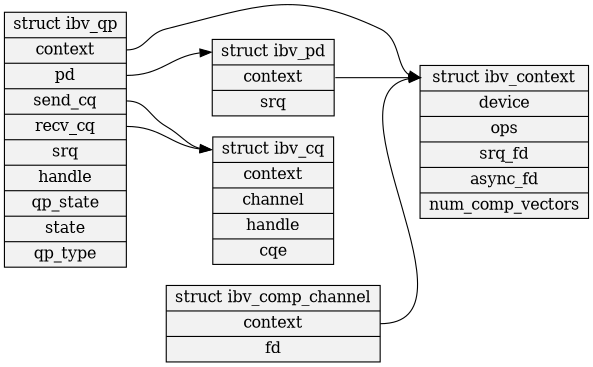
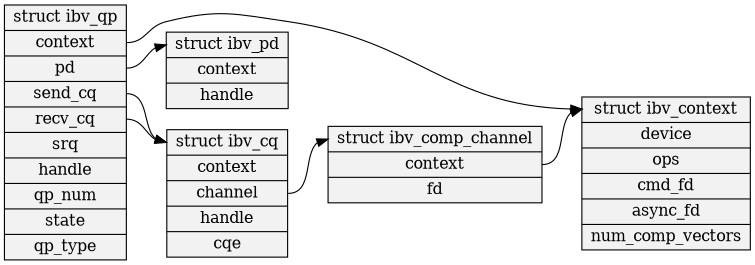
(372, 78) -> none
(273, 103) -> (227, 95)
(504, 154) -> (666, 186)
none -> (307, 172)
(65, 203) -> (65, 196)
